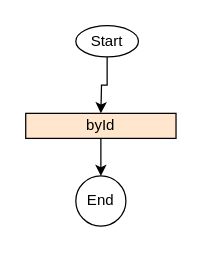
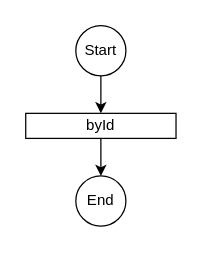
(107, 41) -> (101, 51)
(101, 126) -> (101, 126)
